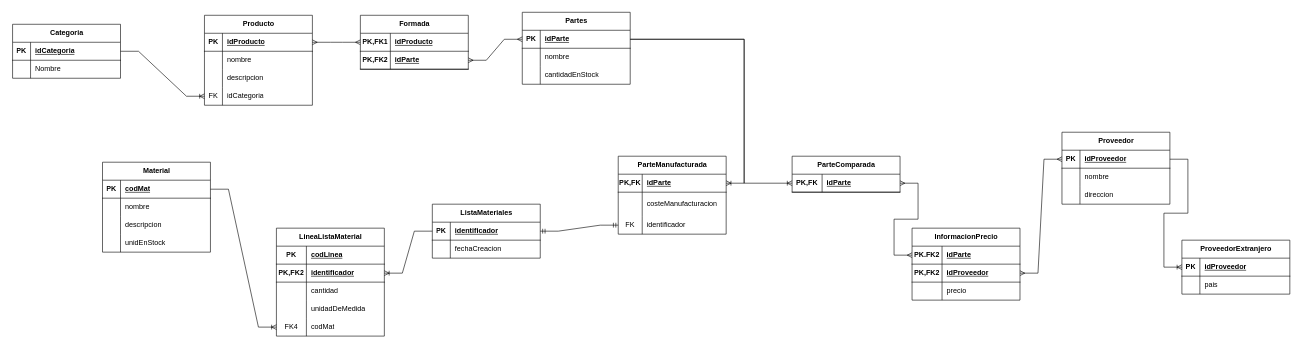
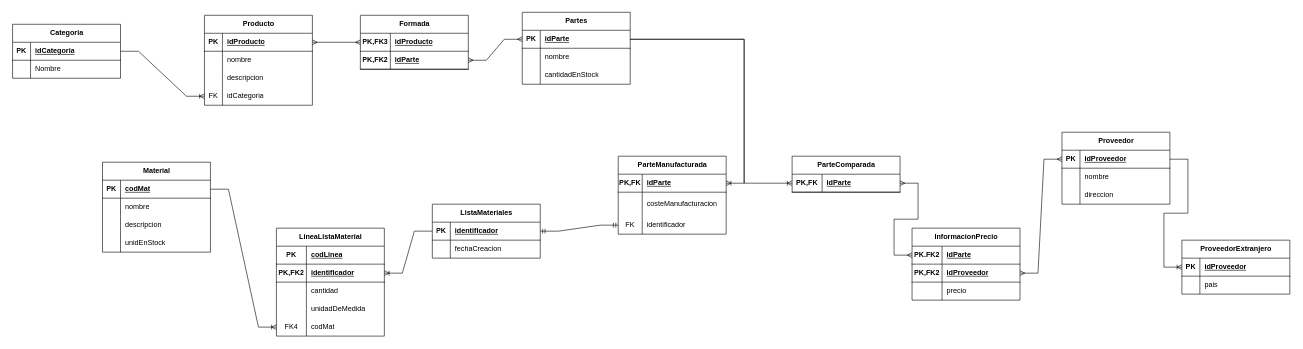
(375, 42) -> (375, 42)
